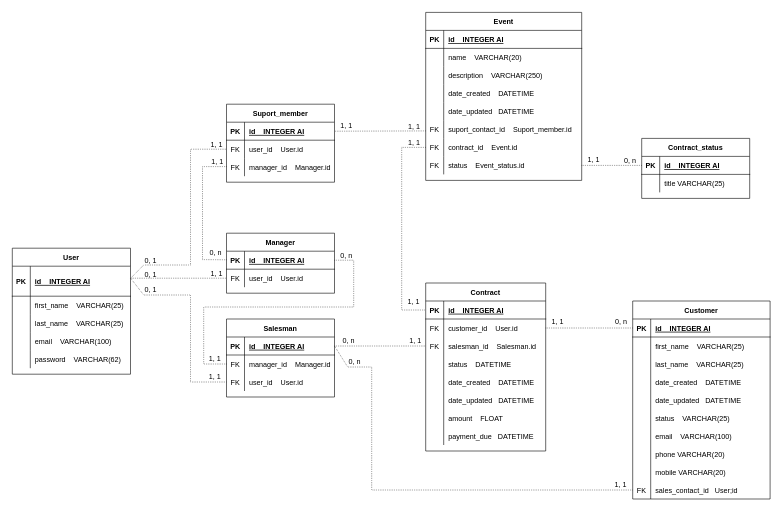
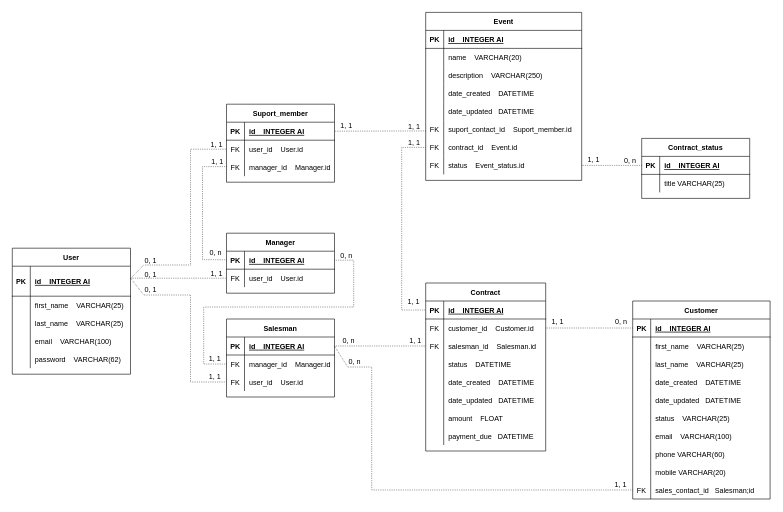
(490, 328) -> (498, 328)
(689, 454) -> (689, 454)
(703, 490) -> (710, 490)
